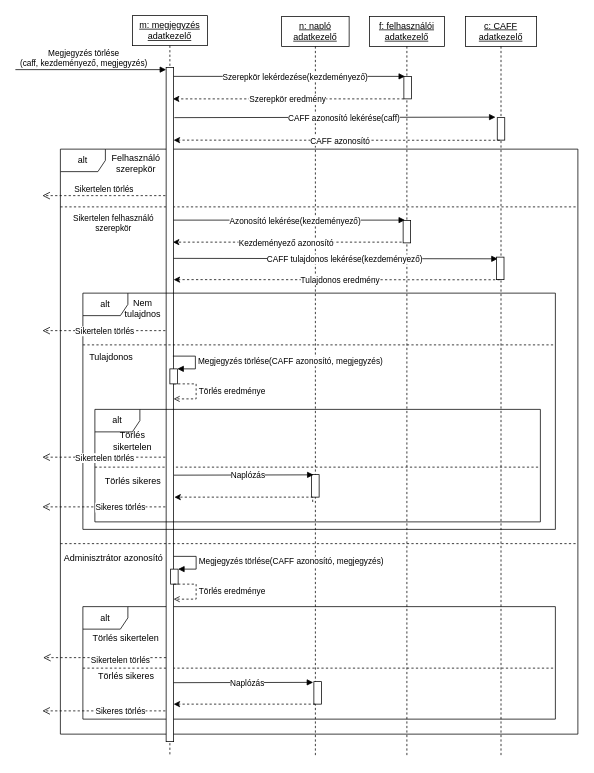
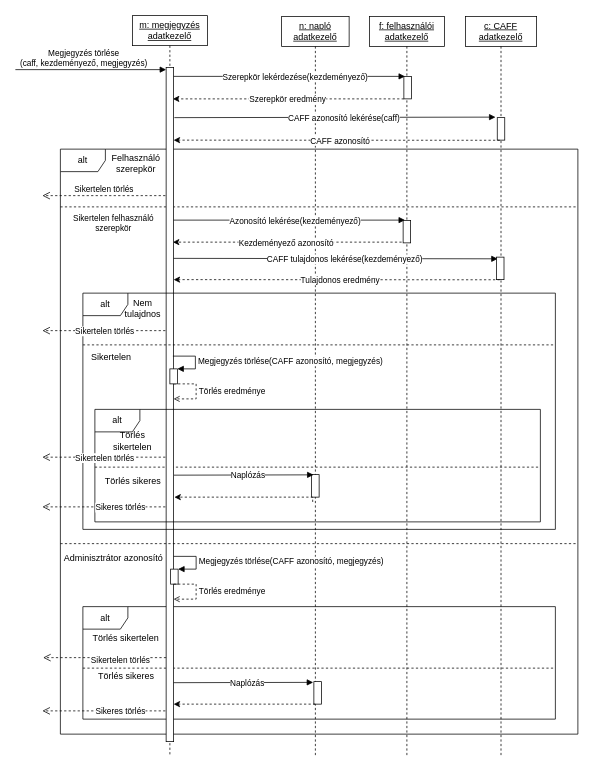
(111, 357) -> (111, 357)
